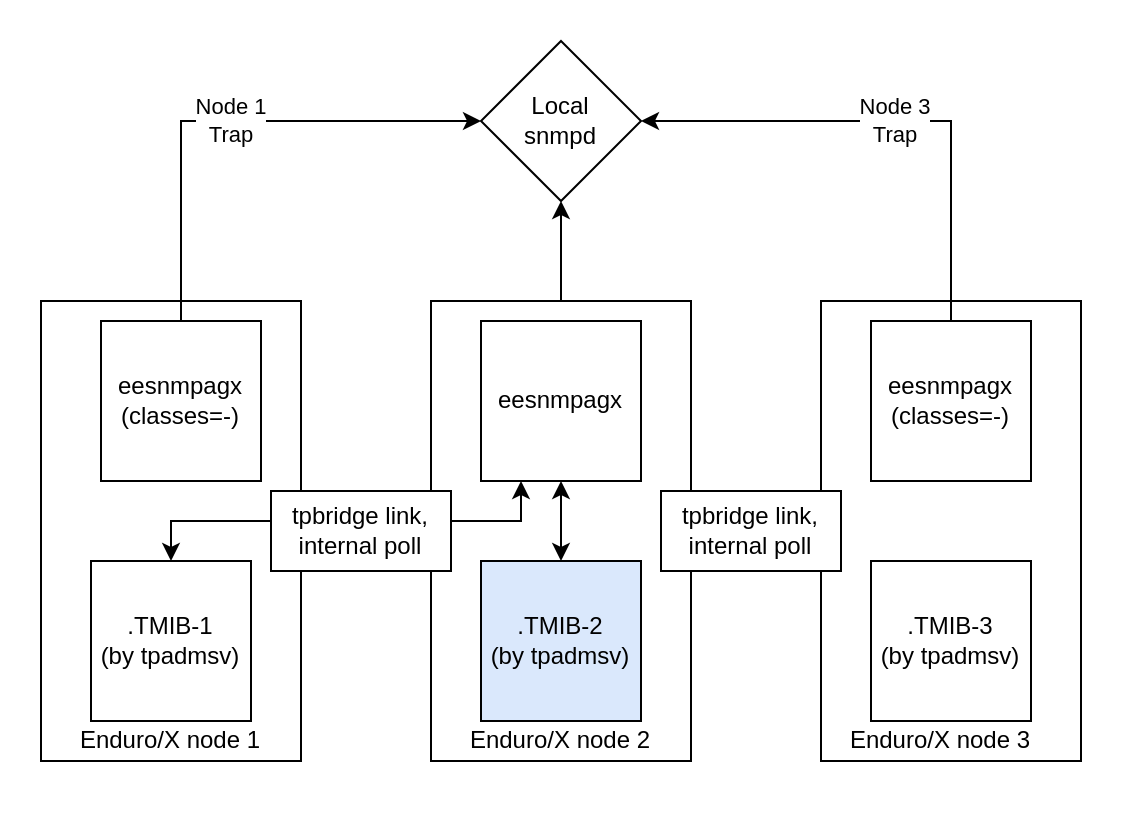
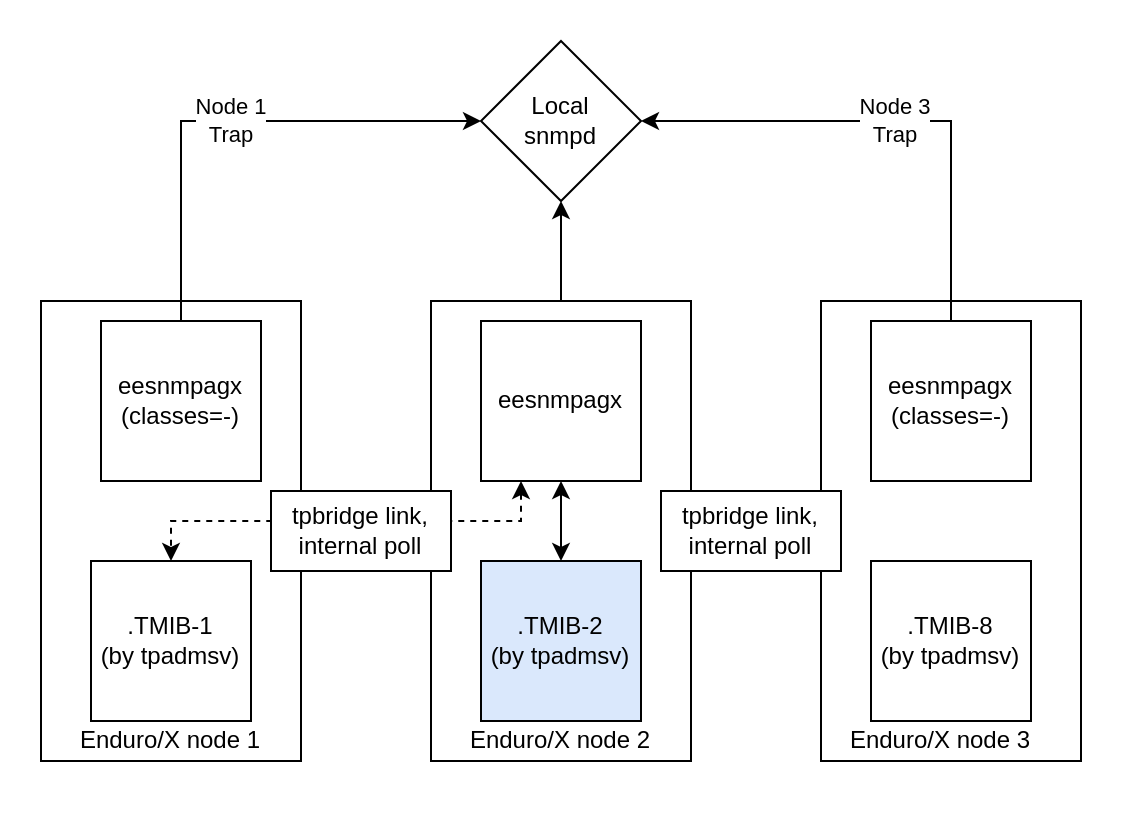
(206, 521) -> (206, 521)
(951, 641) -> (951, 641)
